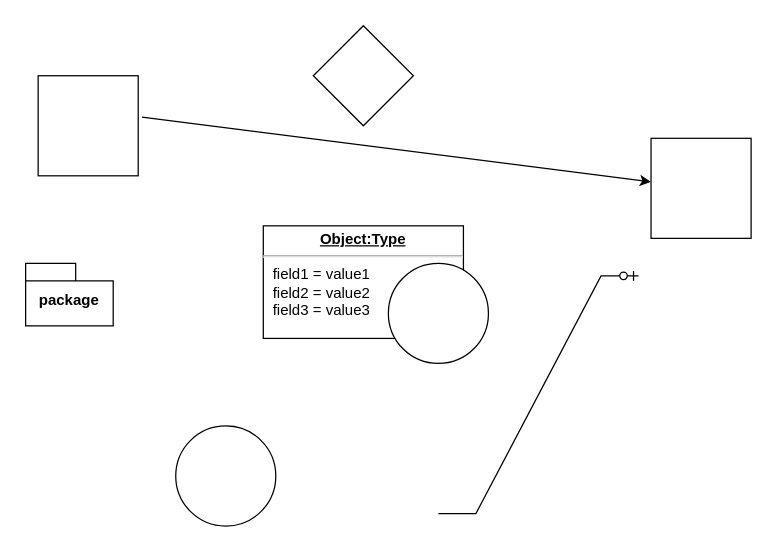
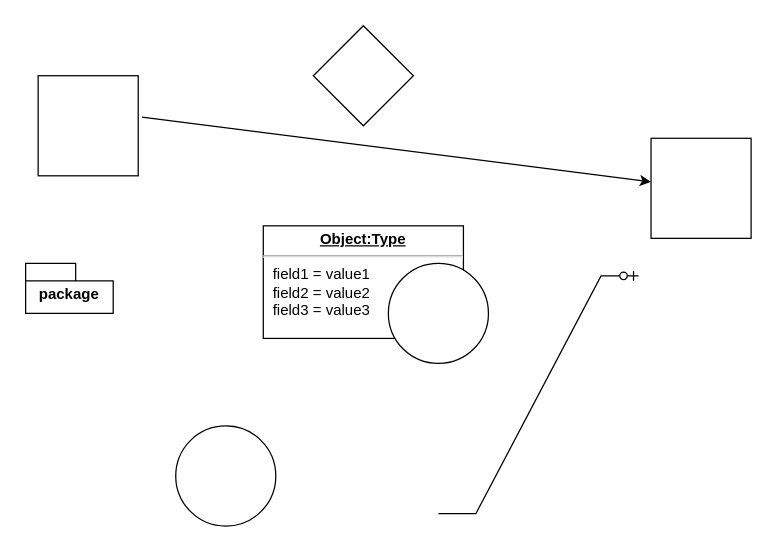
(69, 294) -> (69, 288)
